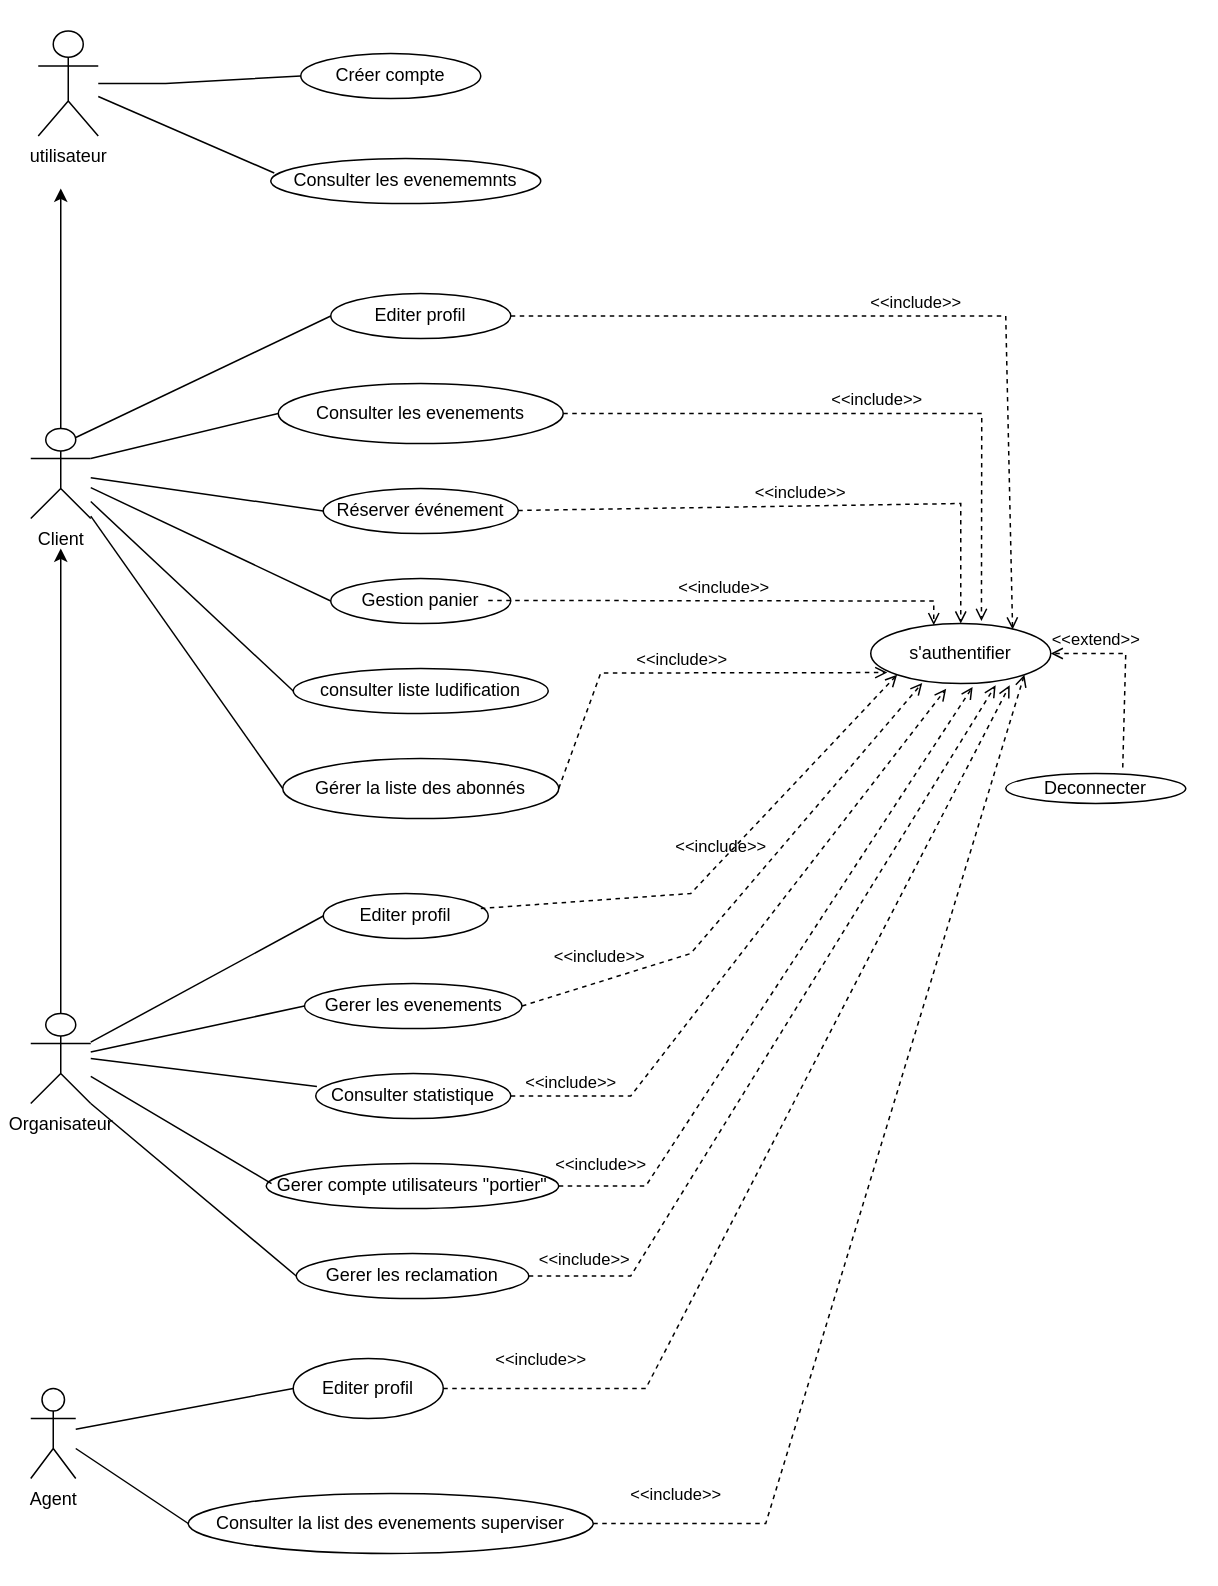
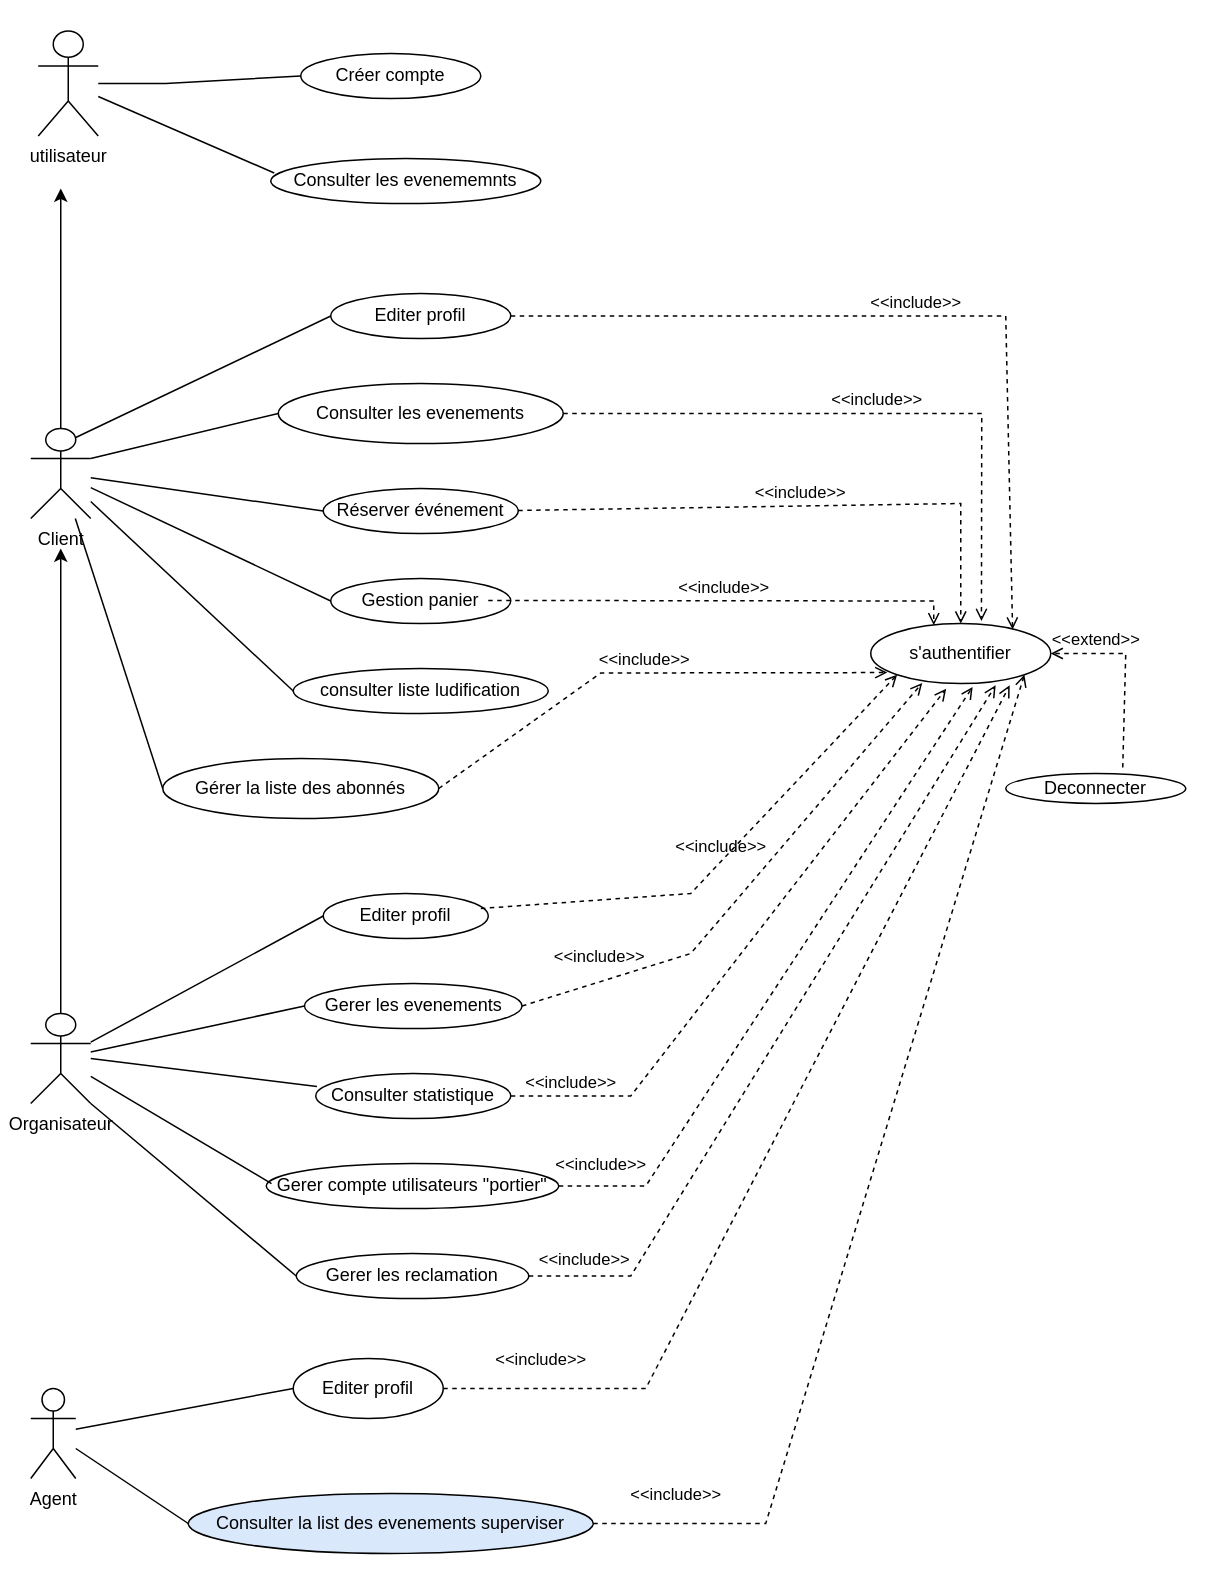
(421, 788) -> (301, 788)
(391, 1523) -> (391, 1523)
